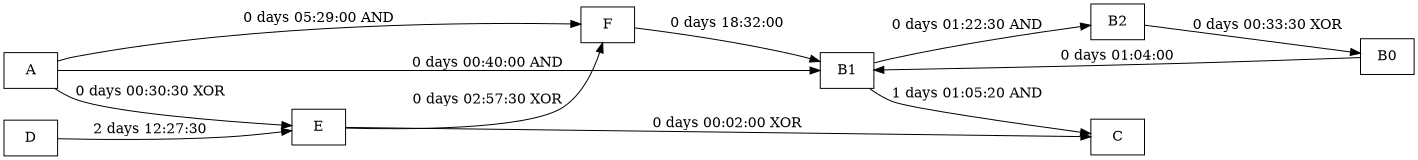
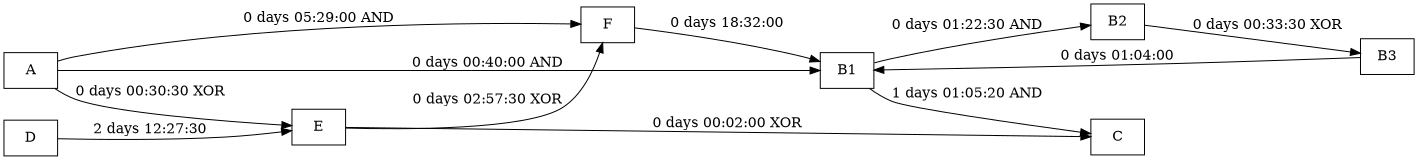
(1387, 57) -> (1387, 57)
